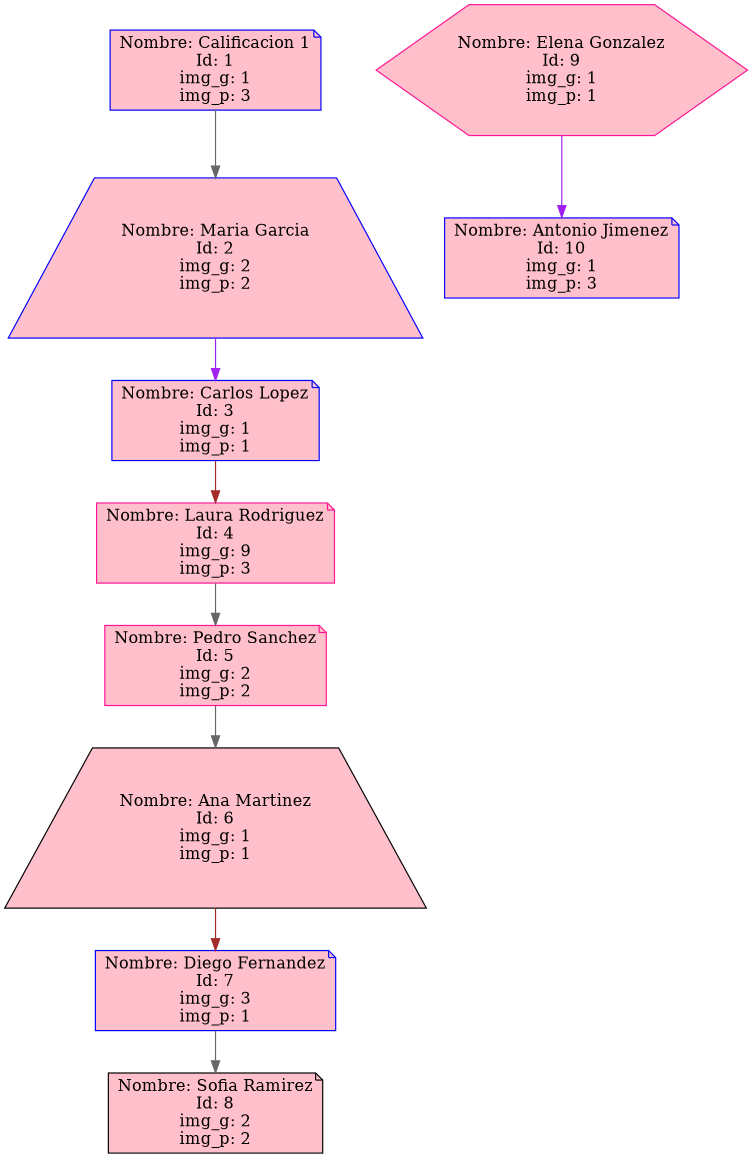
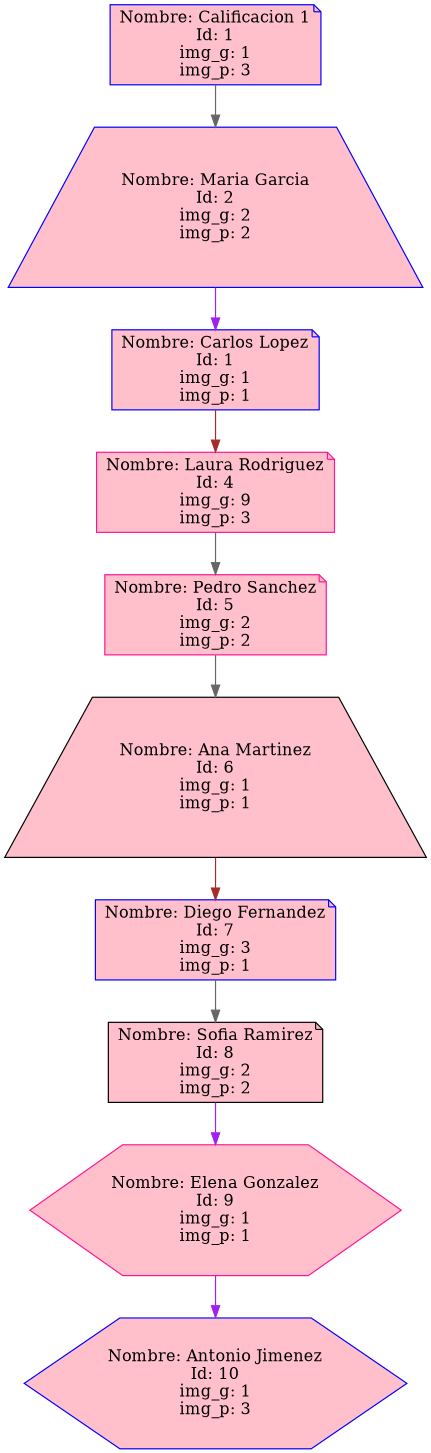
(562, 258) -> (216, 1383)
(216, 421) -> (216, 370)
none -> (216, 1118)
